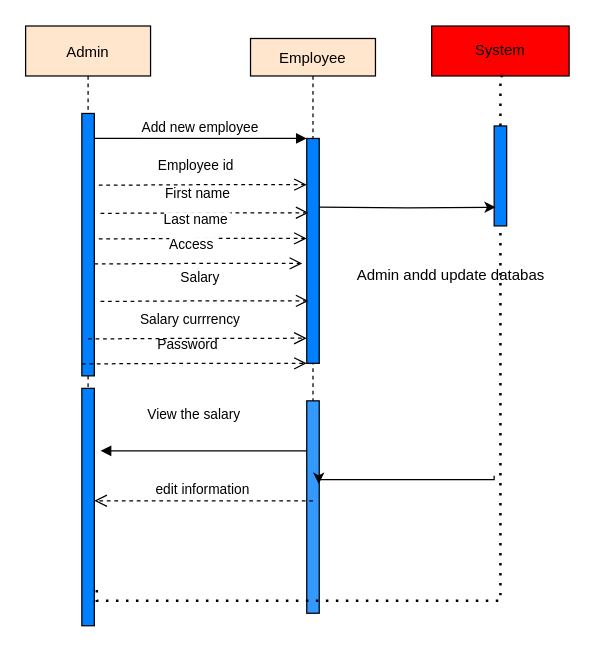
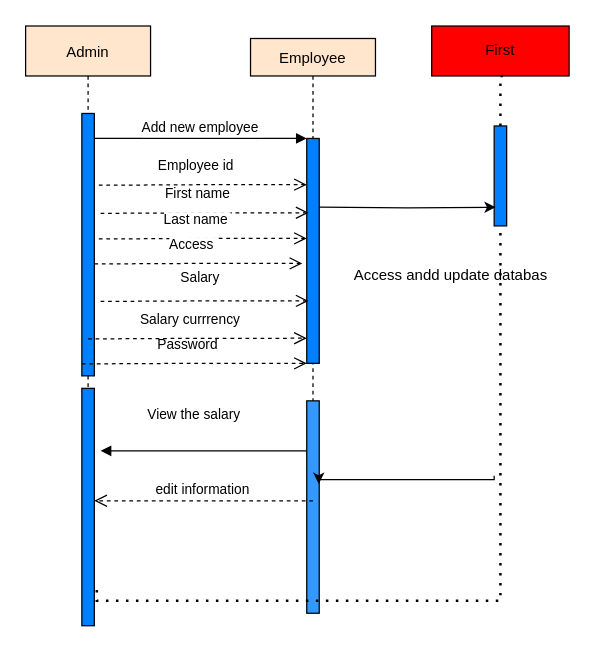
(501, 51) -> (501, 51)
(451, 276) -> (451, 276)
